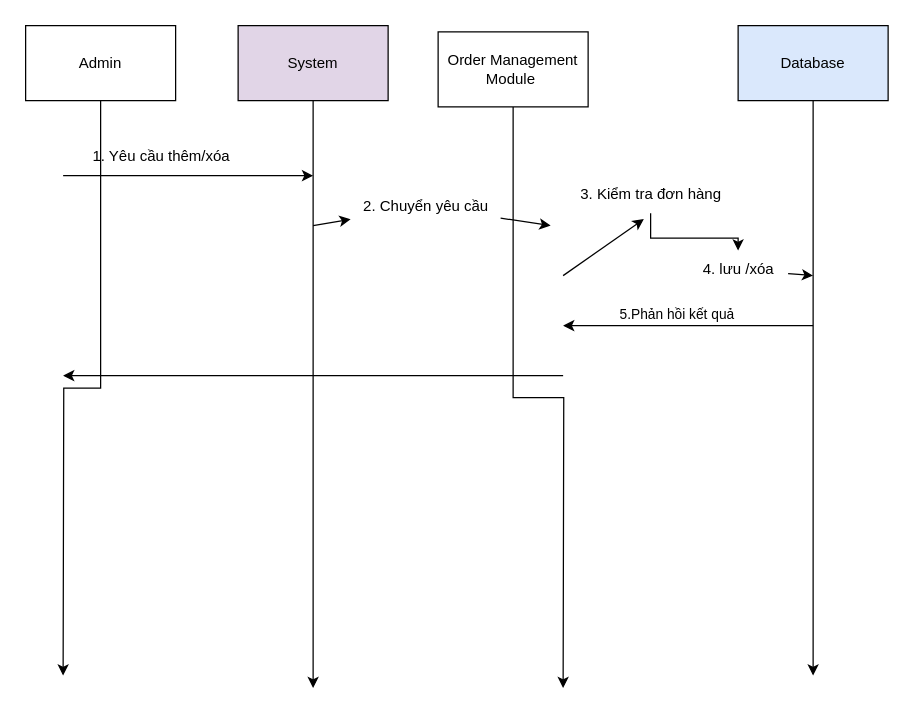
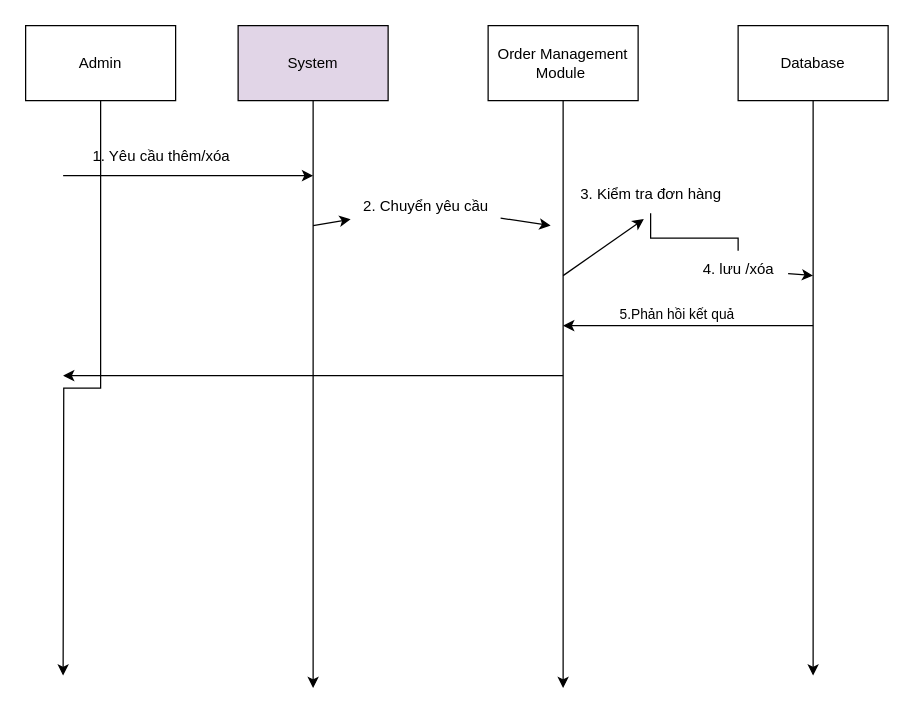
(813, 63) -> (813, 63)
(513, 69) -> (563, 63)
(736, 238) -> (738, 239)
